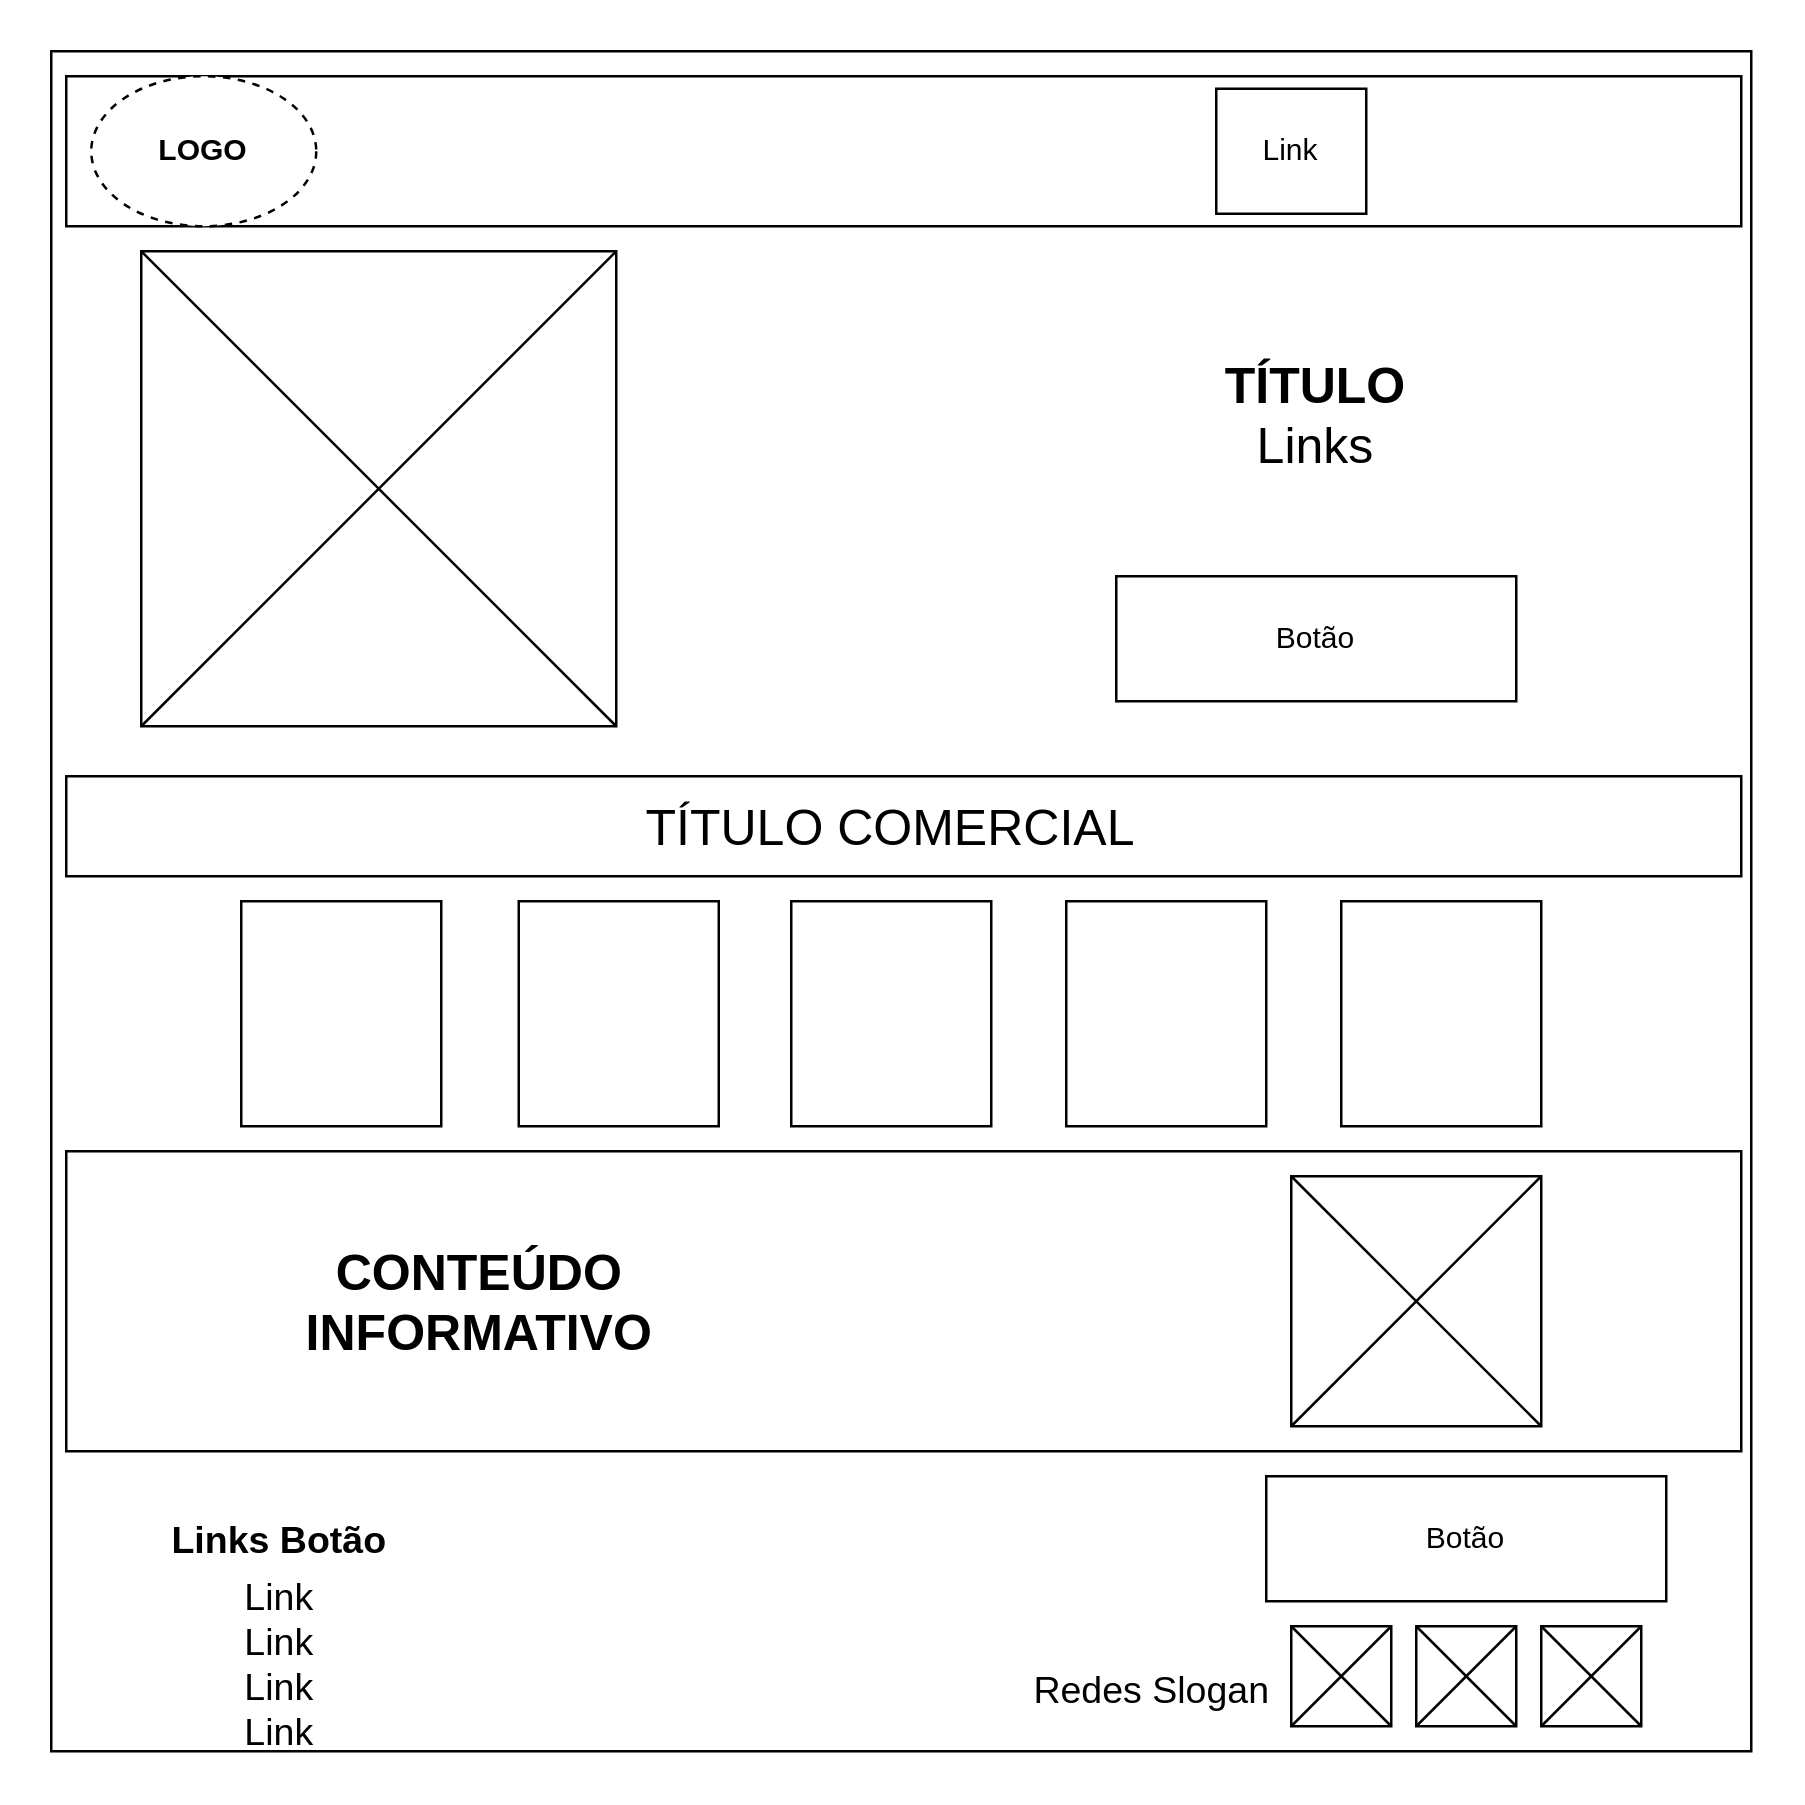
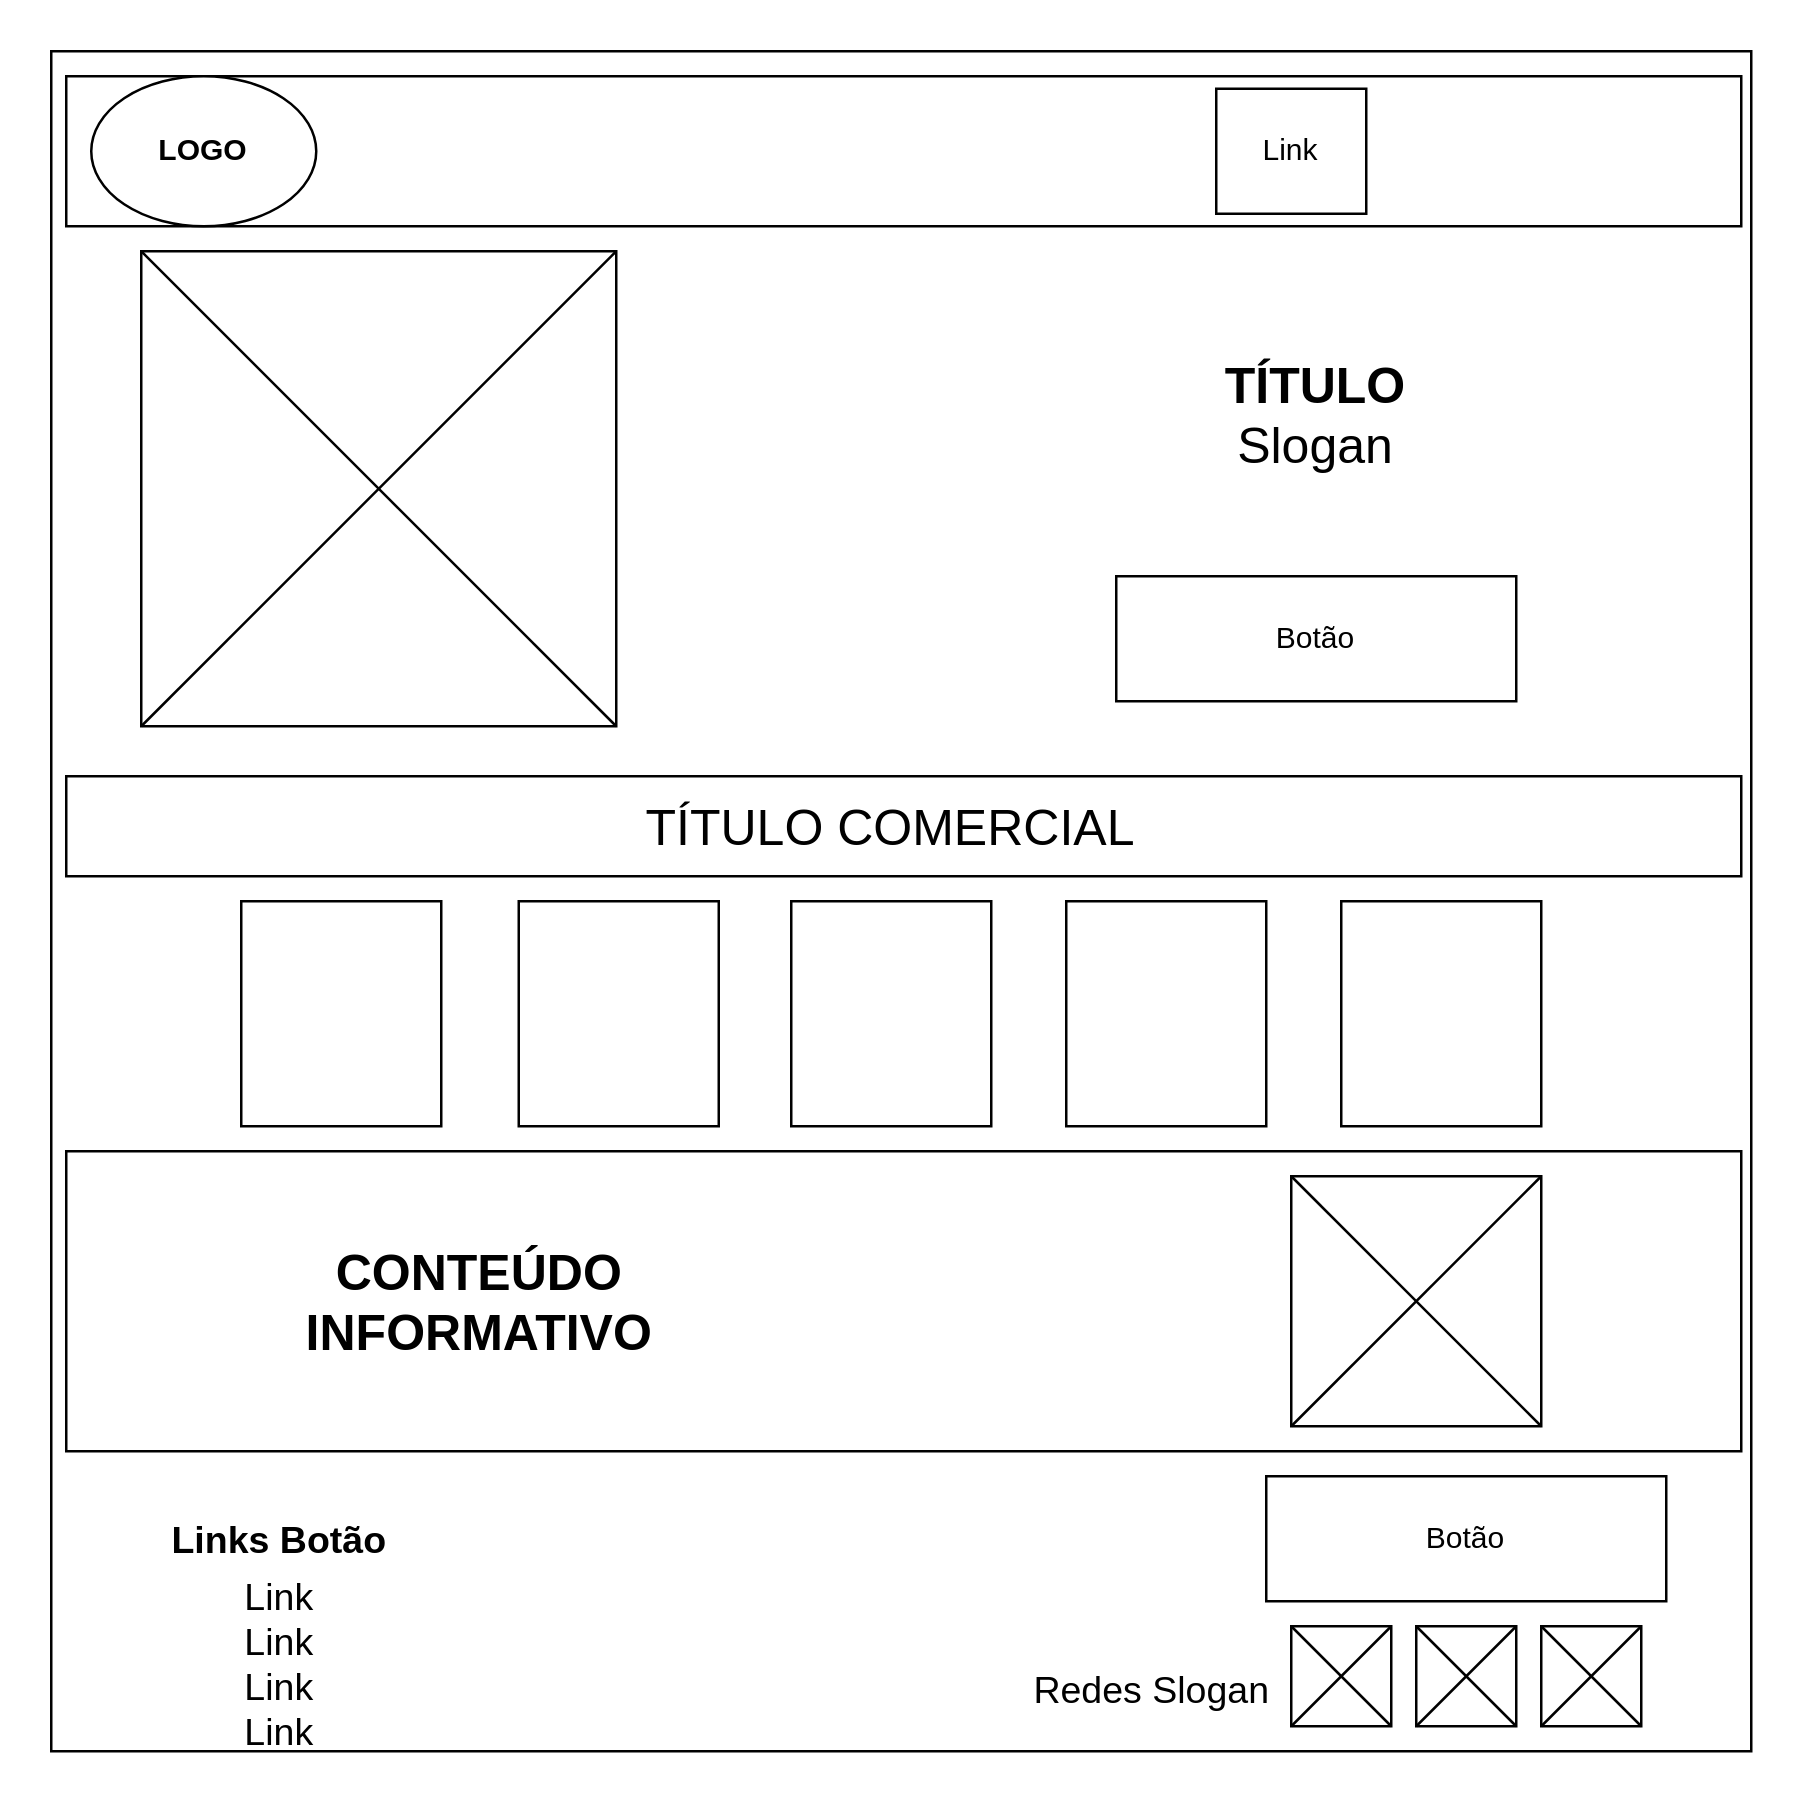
(204, 151) -> (204, 151)
(1316, 414) -> (1316, 414)
